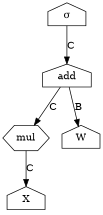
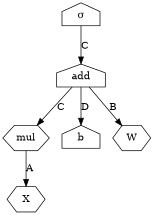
(81, 138) -> (132, 138)
none -> (81, 138)
(30, 169) -> (30, 169)
(26, 199) -> (26, 199)
